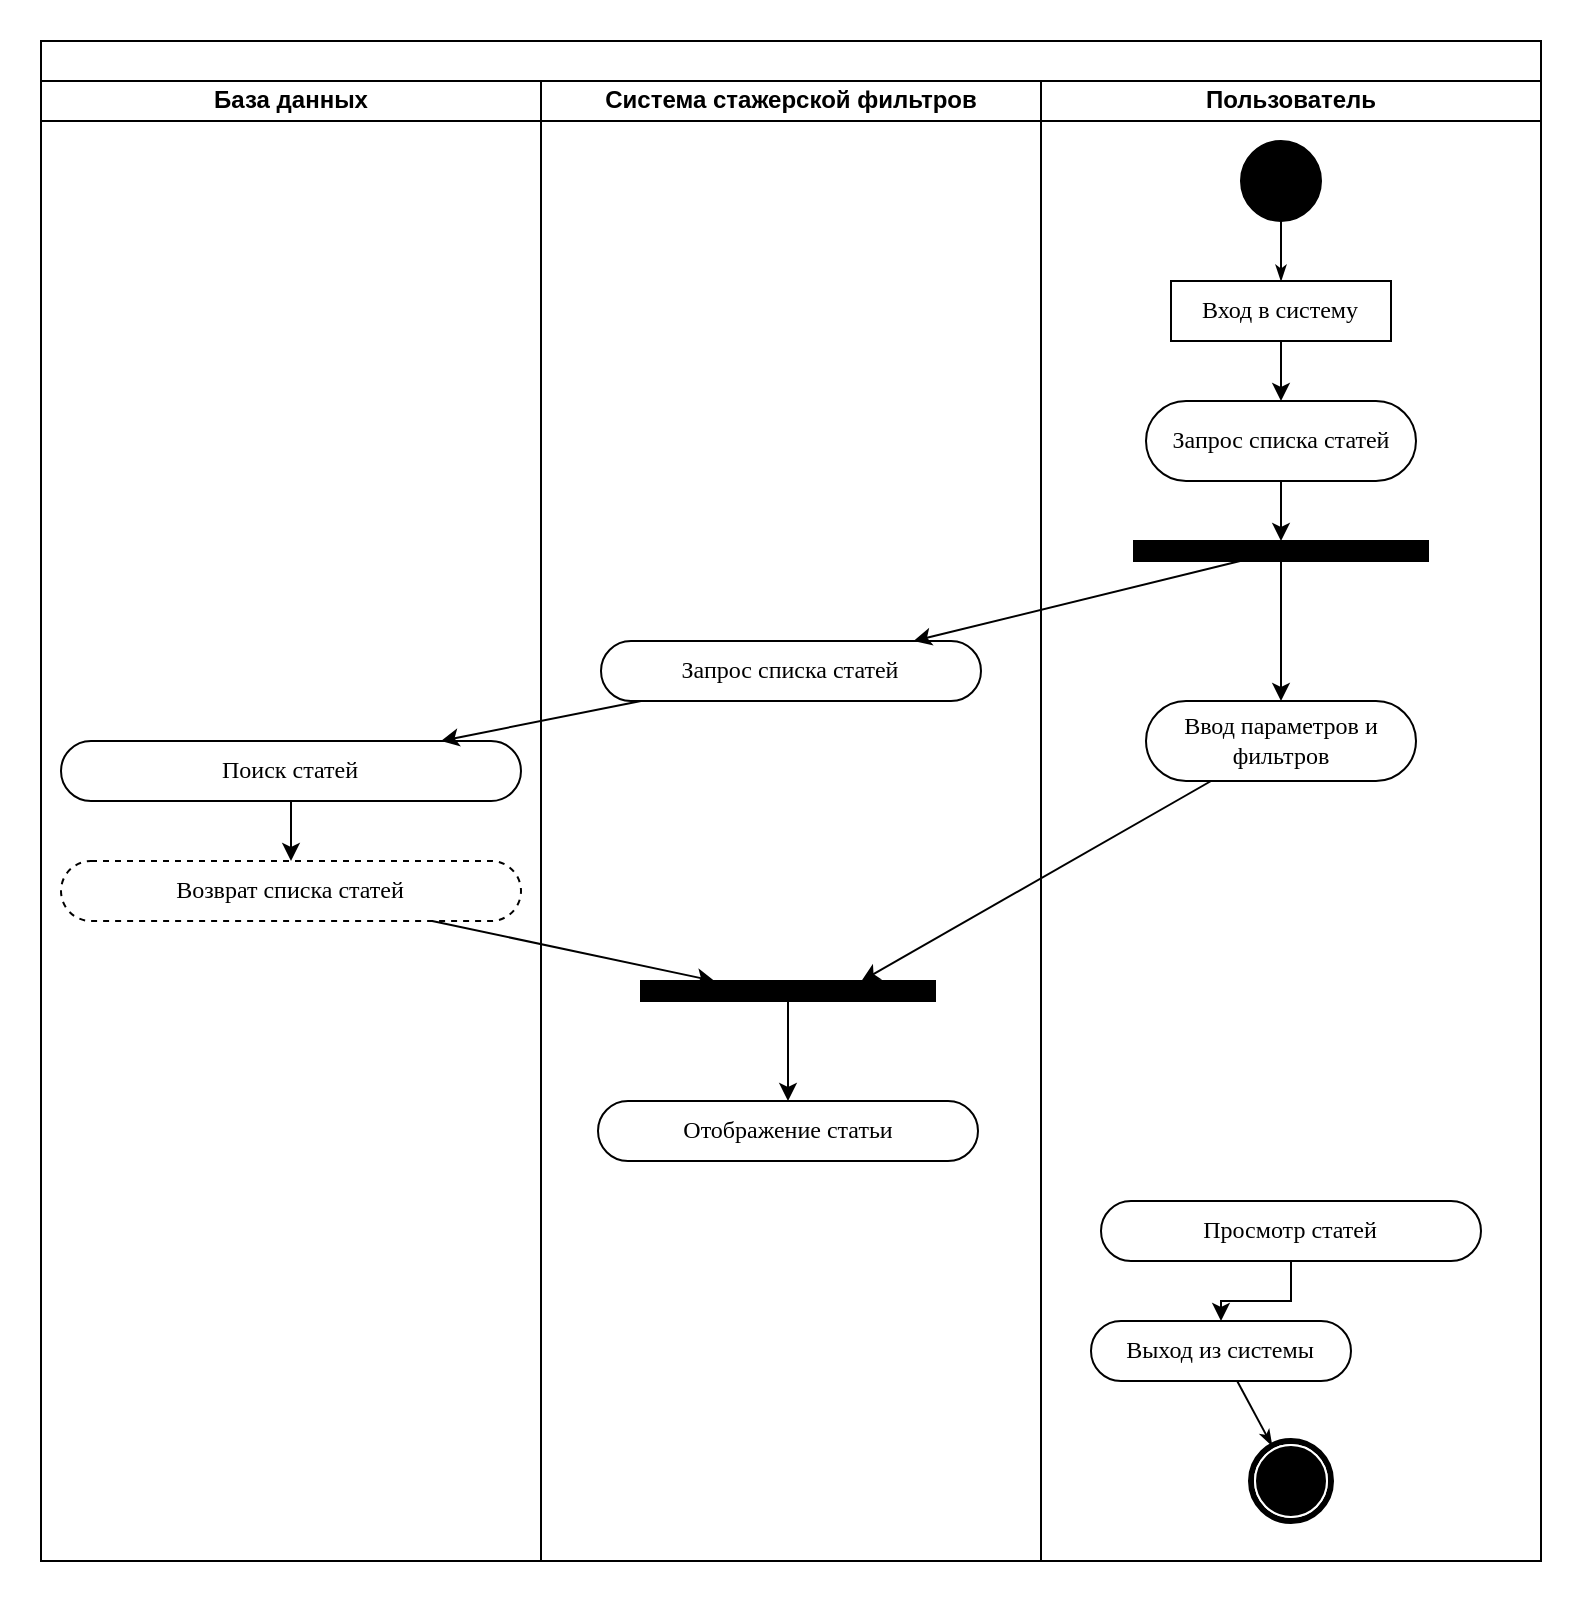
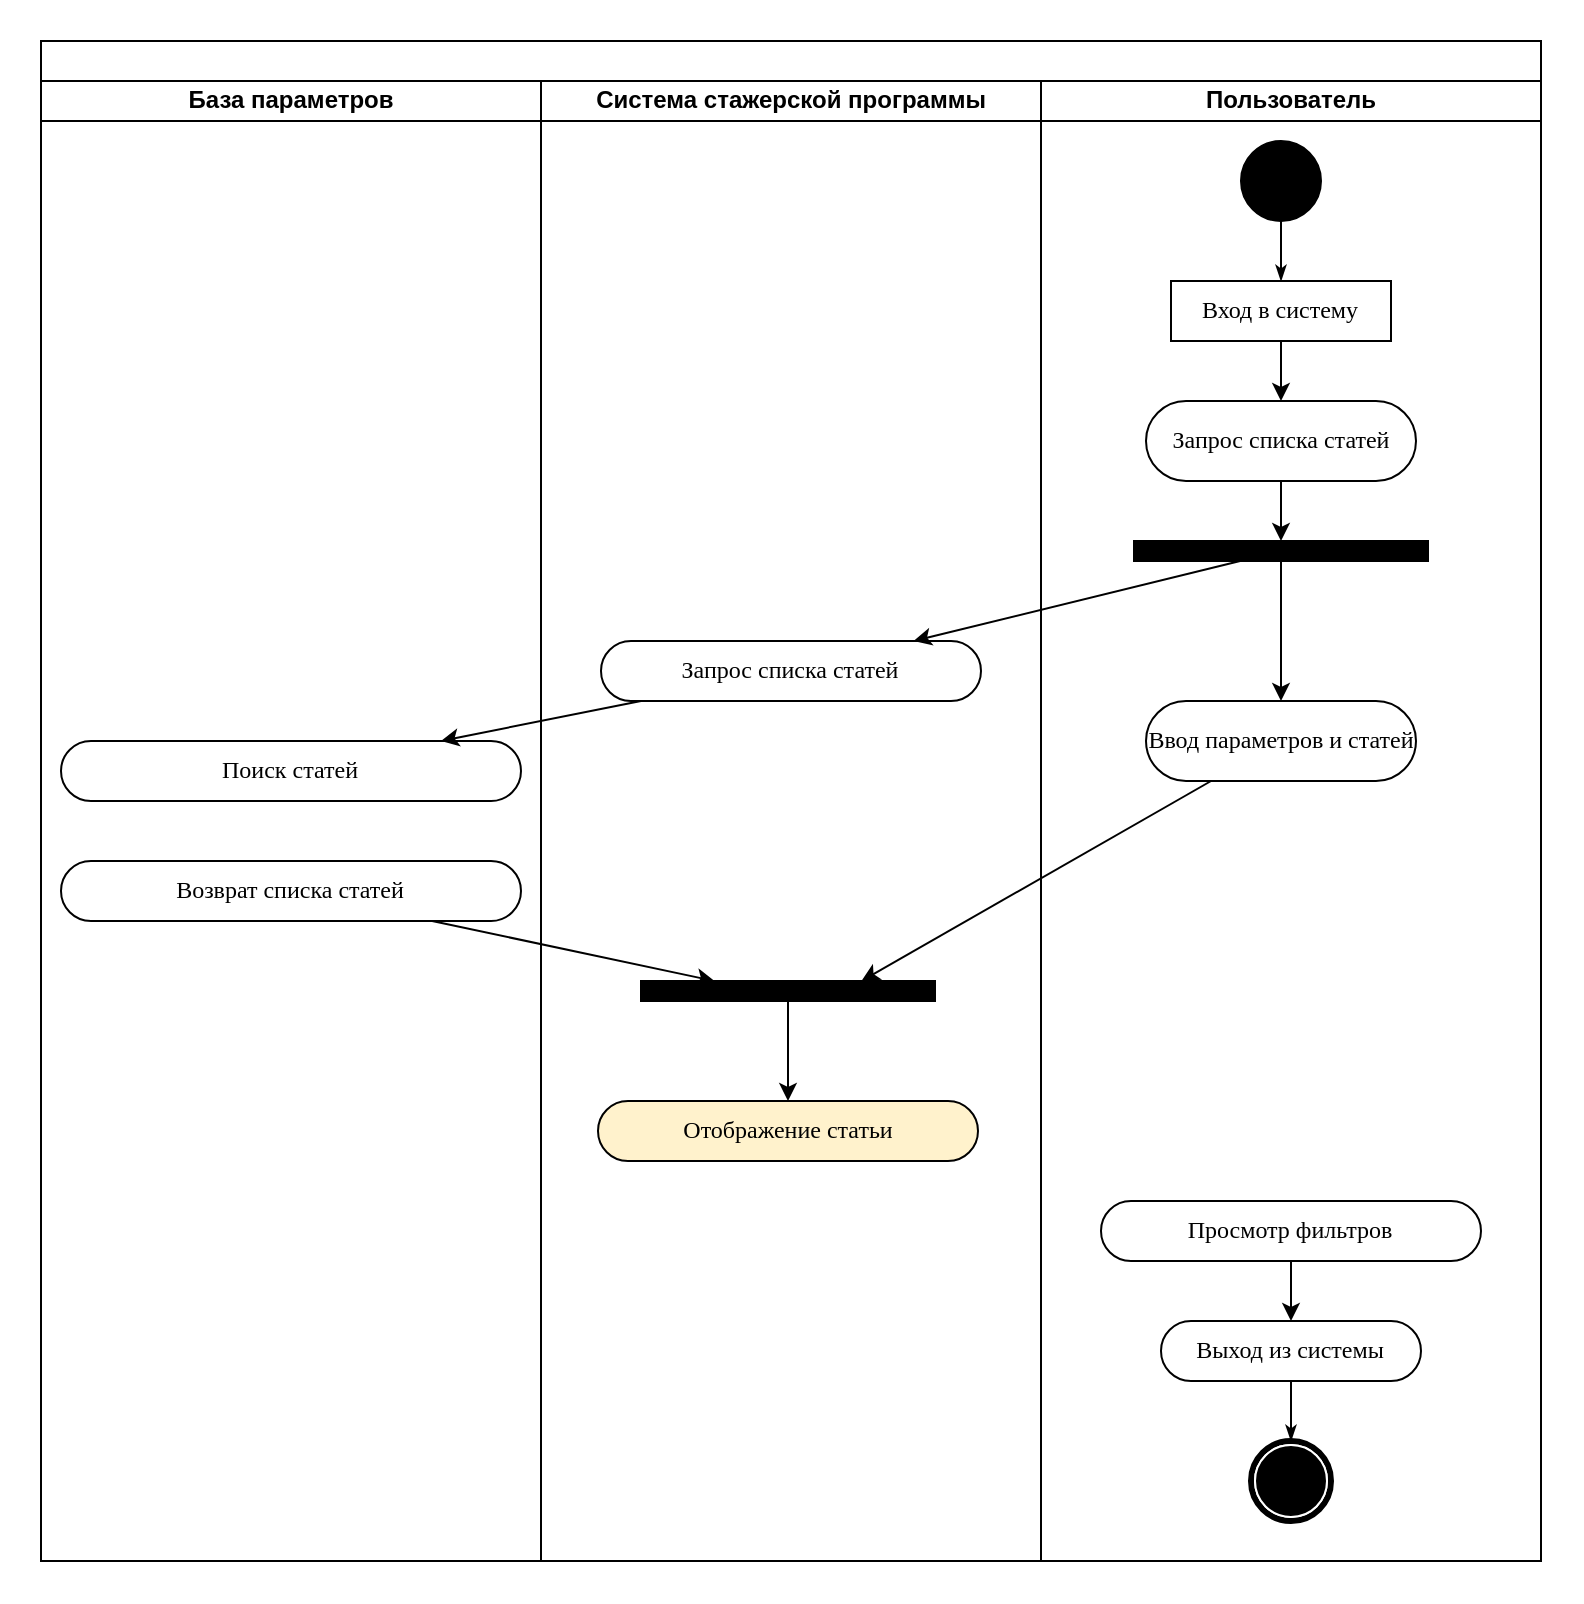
(292, 101) -> (292, 101)
(792, 101) -> (792, 101)
(1282, 741) -> (1282, 741)
(291, 838) -> none
(291, 891) -> (291, 891)
(788, 1131) -> (788, 1131)
(1291, 1231) -> (1291, 1231)
(1221, 1351) -> (1291, 1351)
